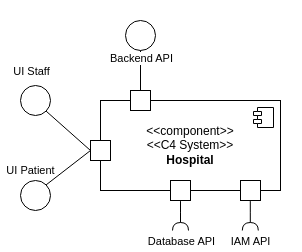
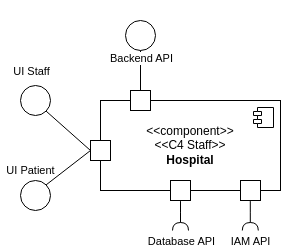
(191, 146) -> (191, 146)
